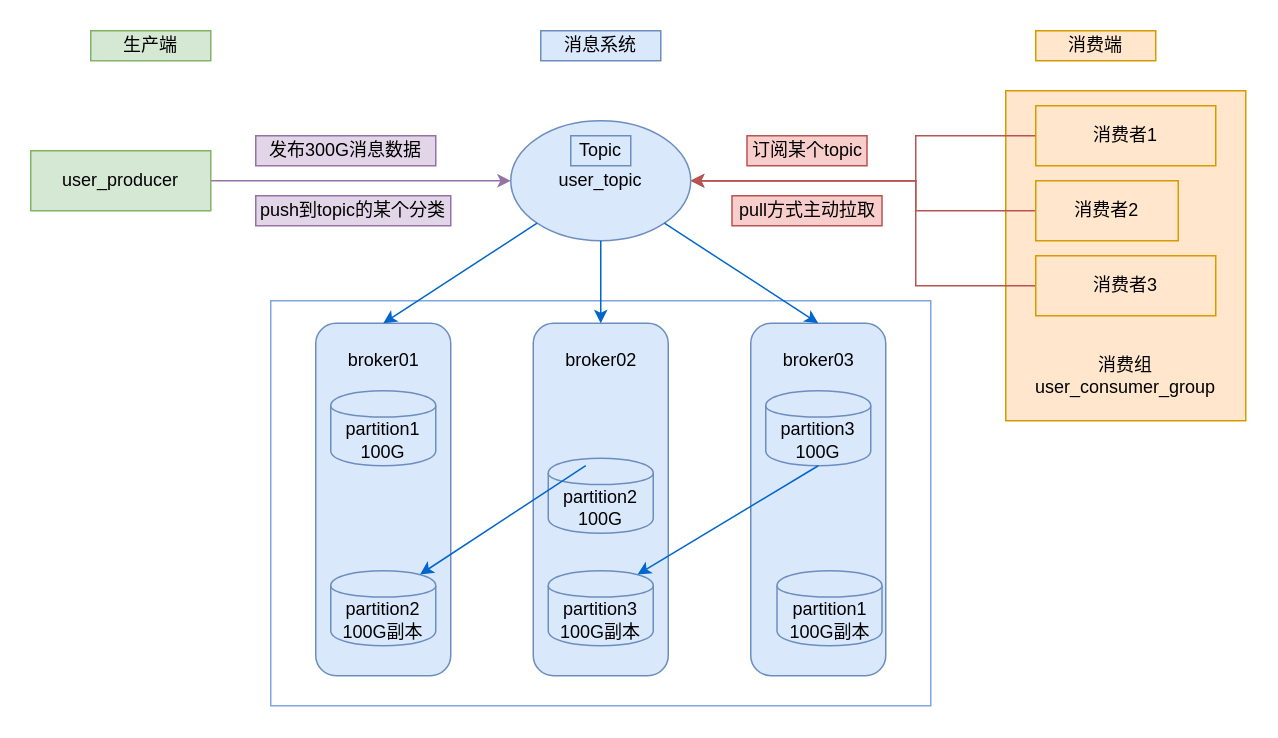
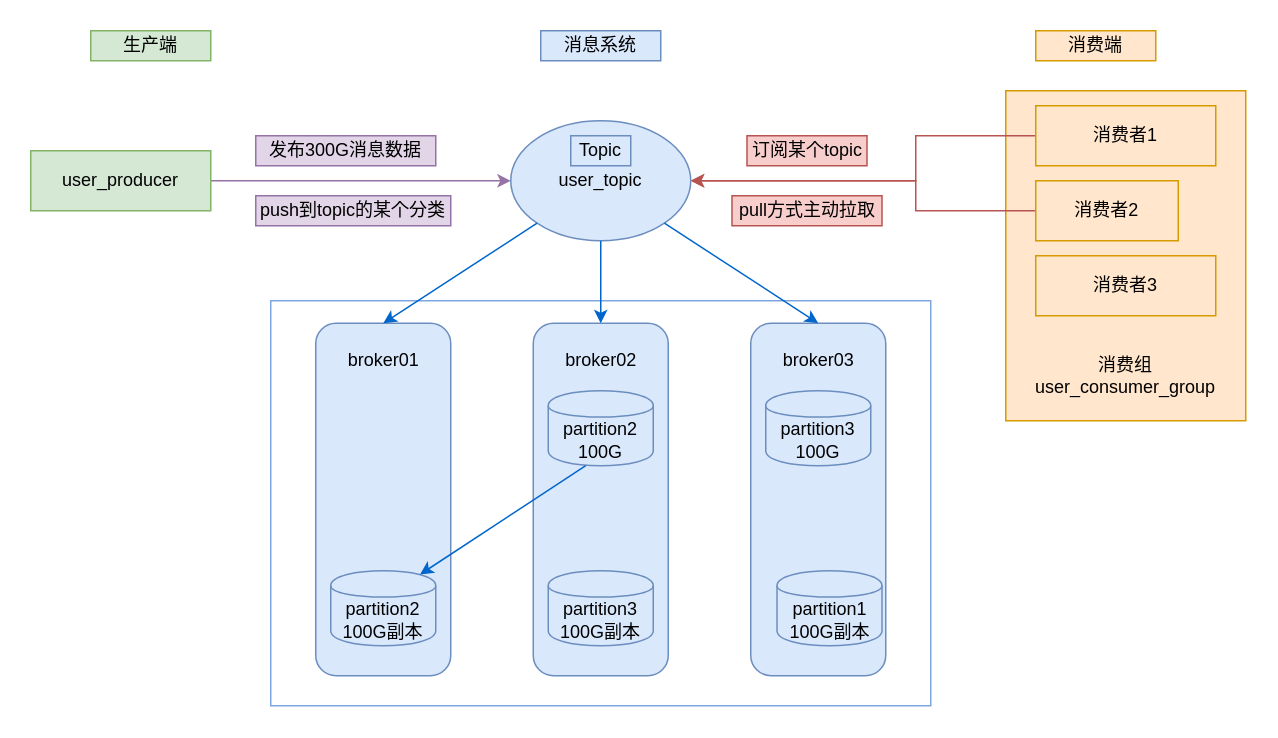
(939, 286) -> none
(383, 428) -> none
(601, 496) -> (601, 428)
(732, 517) -> none
